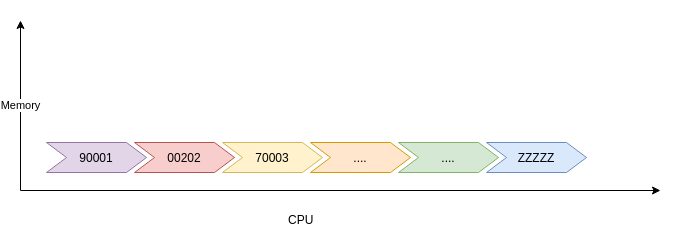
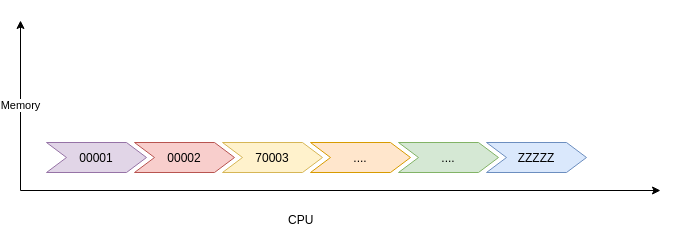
(96, 158) -> (96, 158)
(184, 158) -> (184, 158)
